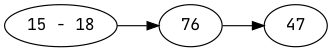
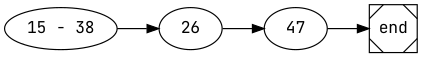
(61, 26) -> (61, 29)
(191, 26) -> (191, 29)
none -> (393, 29)
